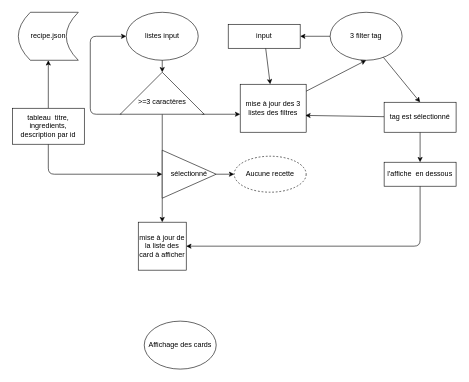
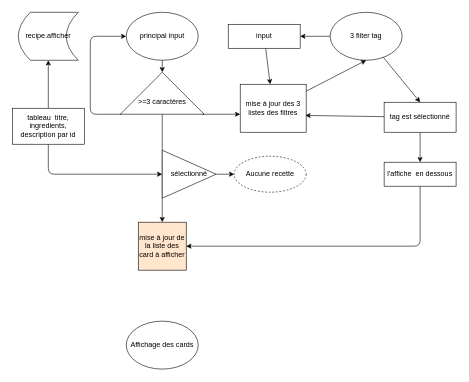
(48, 36) -> (48, 36)
(162, 36) -> (162, 36)
(162, 246) -> (162, 246)
(180, 345) -> (162, 345)
